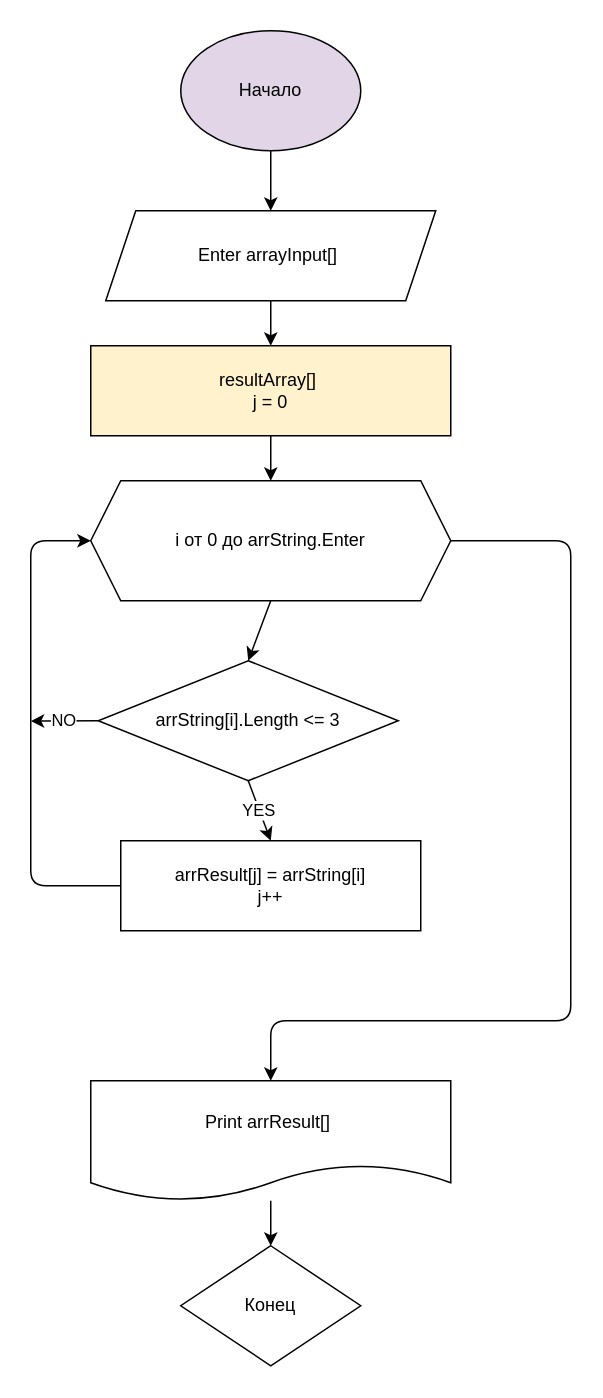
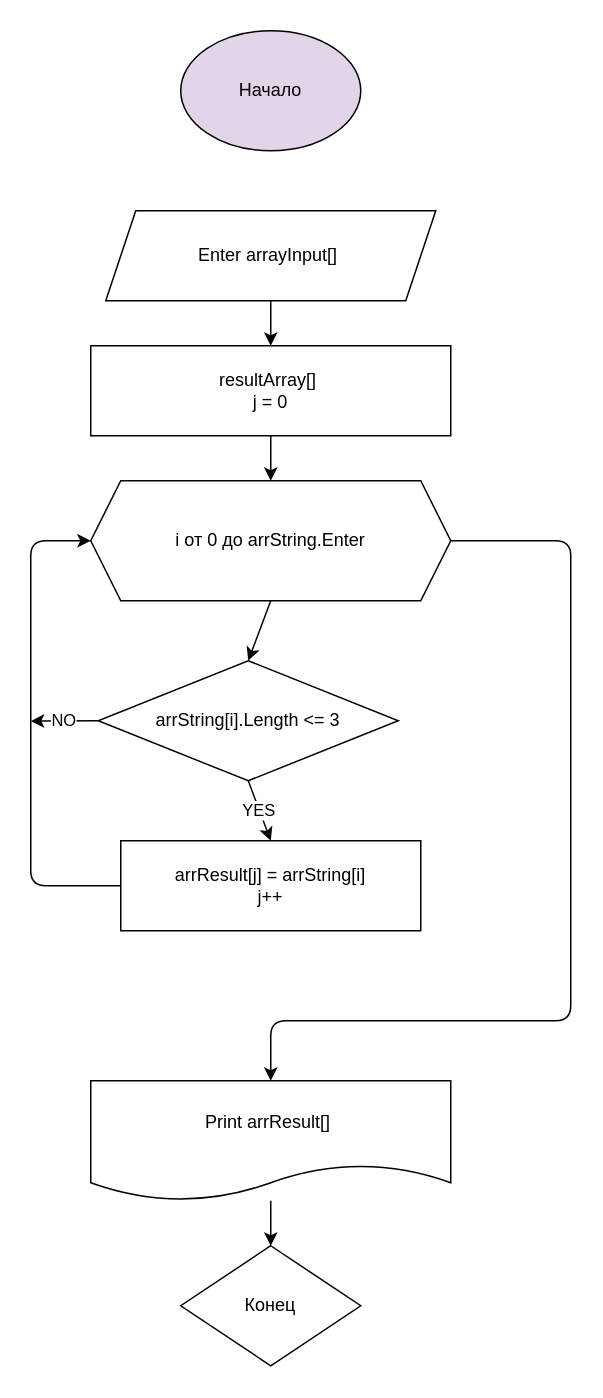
(271, 176) -> none
(271, 391) -> (271, 391)
